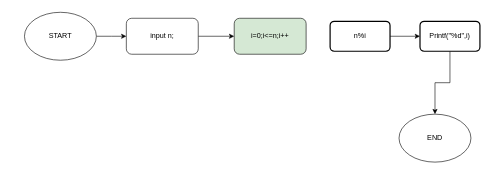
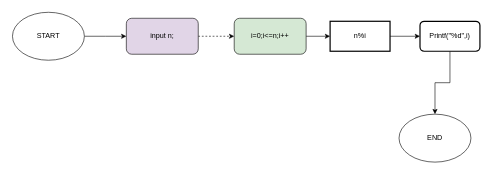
(60, 36) -> (48, 36)
(162, 36) -> (162, 36)
(214, 36) -> (214, 36)
none -> (324, 36)
(360, 36) -> (360, 36)
